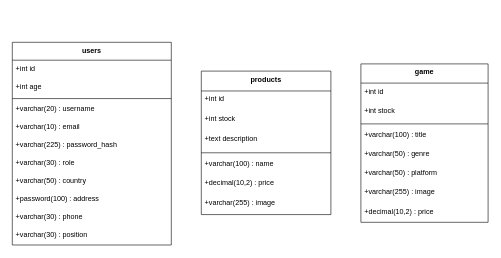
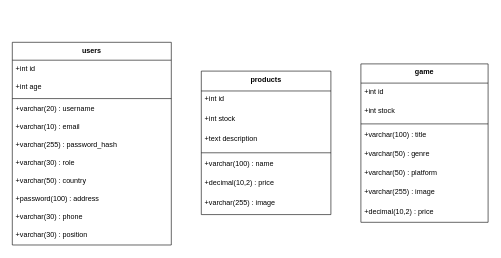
(71, 145) -> (71, 145)
